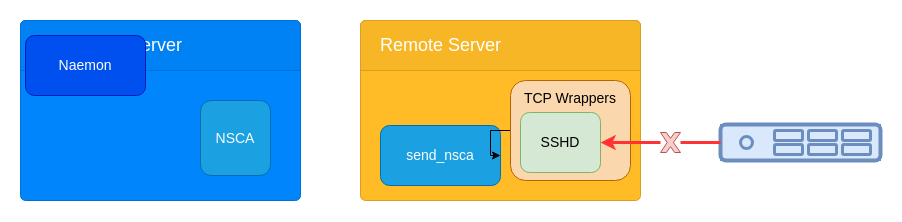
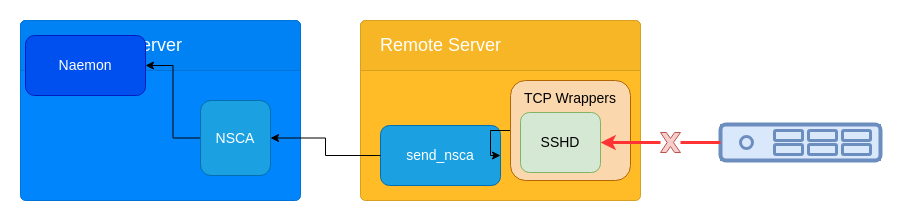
none -> (173, 105)
none -> (332, 156)
